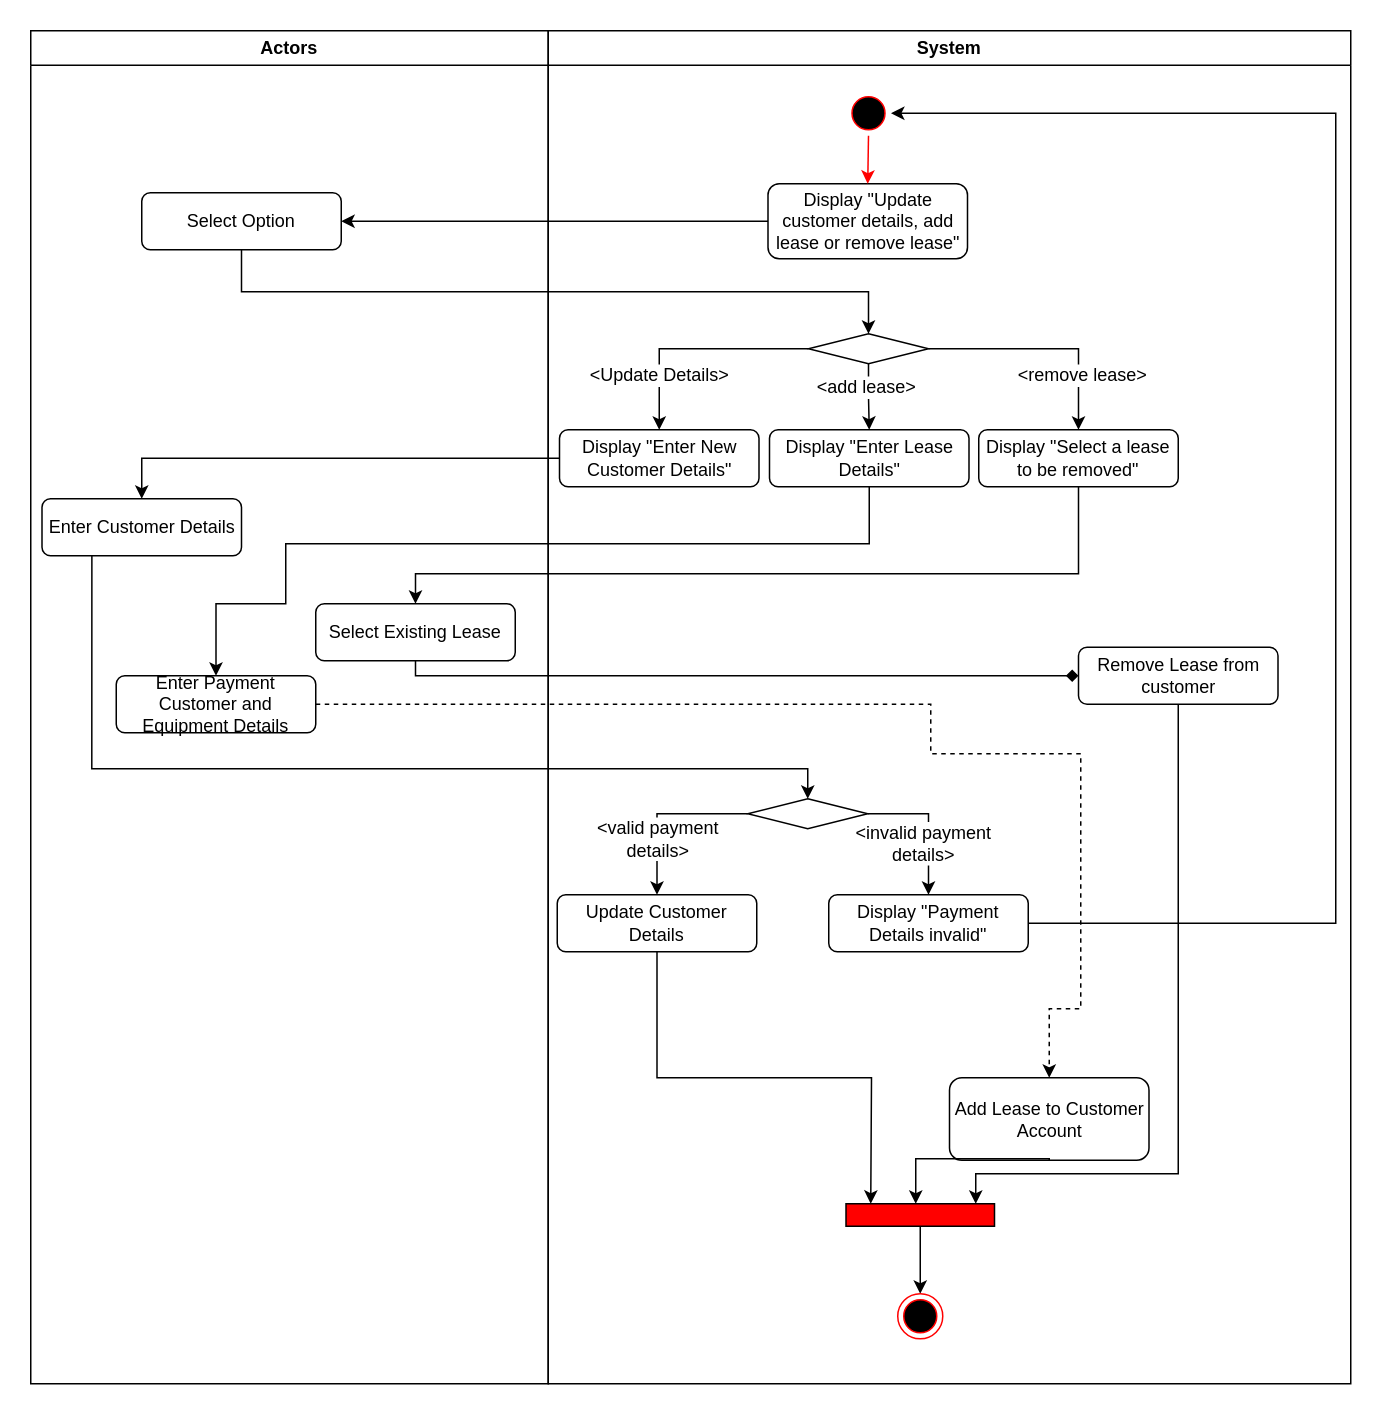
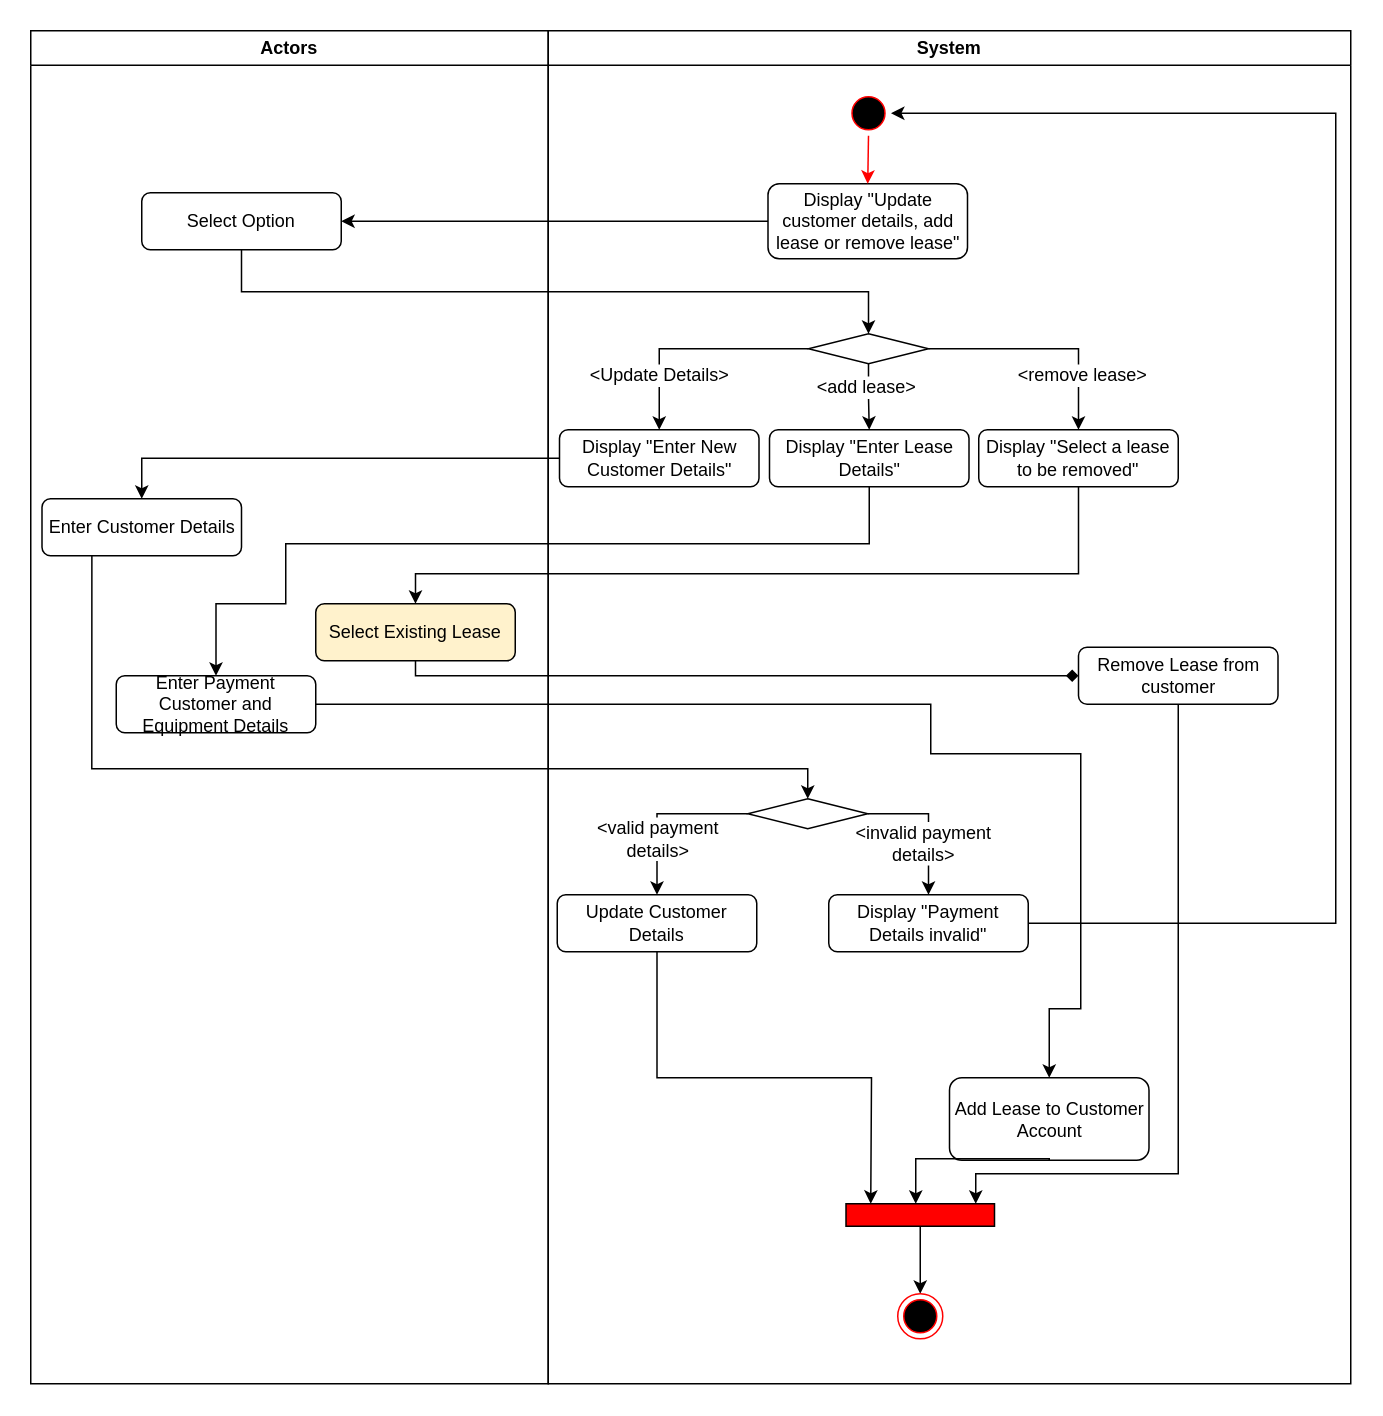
(416, 632) -> (416, 632)
(896, 704) -> (896, 704)
